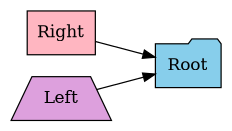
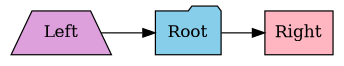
(119, 48) -> (237, 33)
